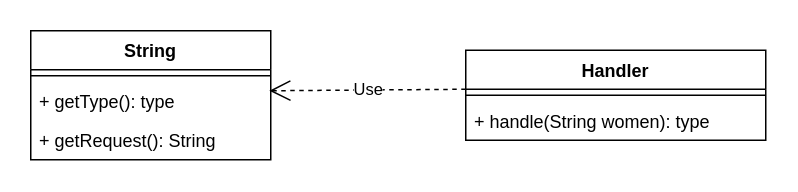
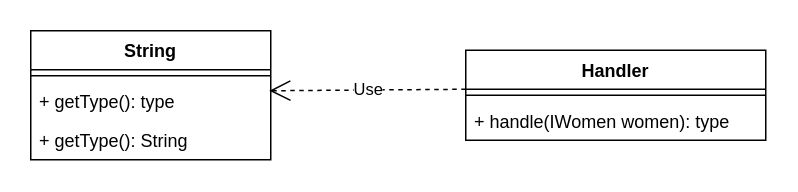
(602, 123) -> (604, 123)
(141, 142) -> (126, 142)
